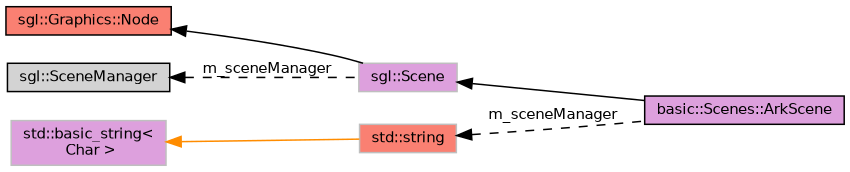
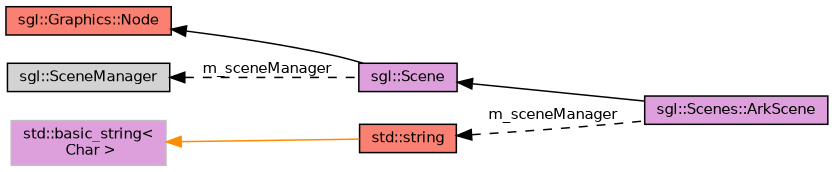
(408, 77) -> (408, 77)
(744, 110) -> (736, 110)
(408, 138) -> (408, 138)
